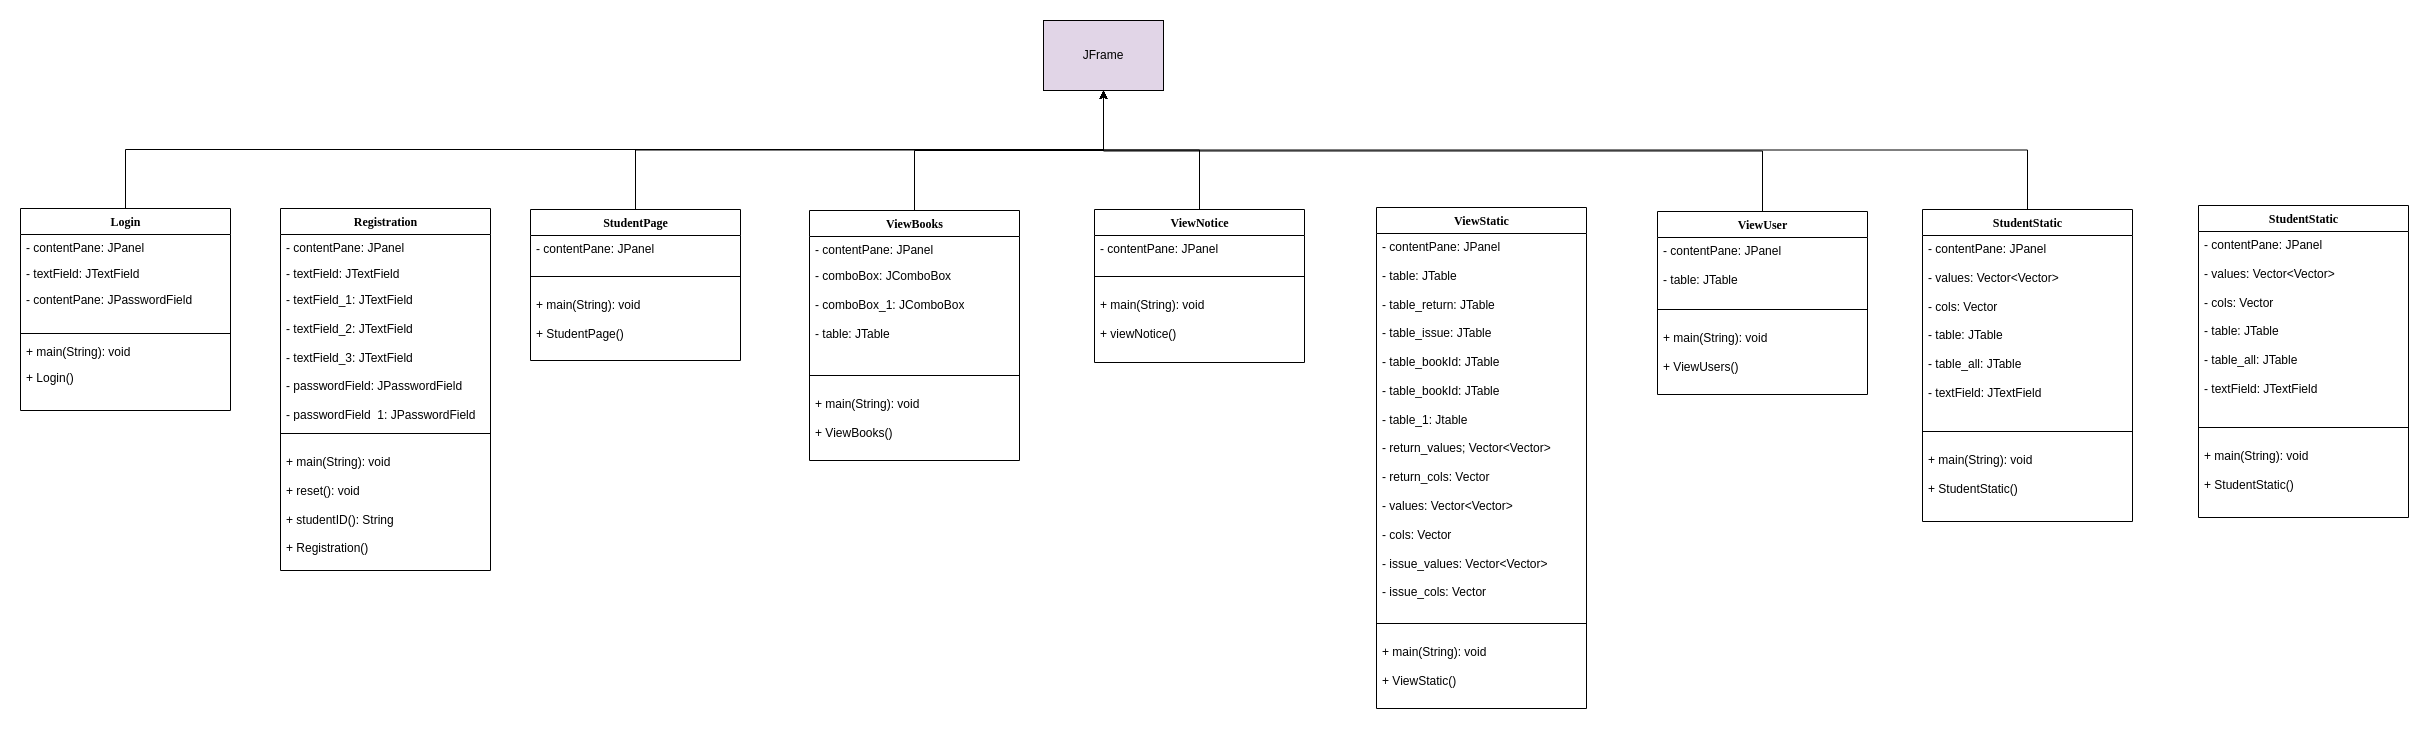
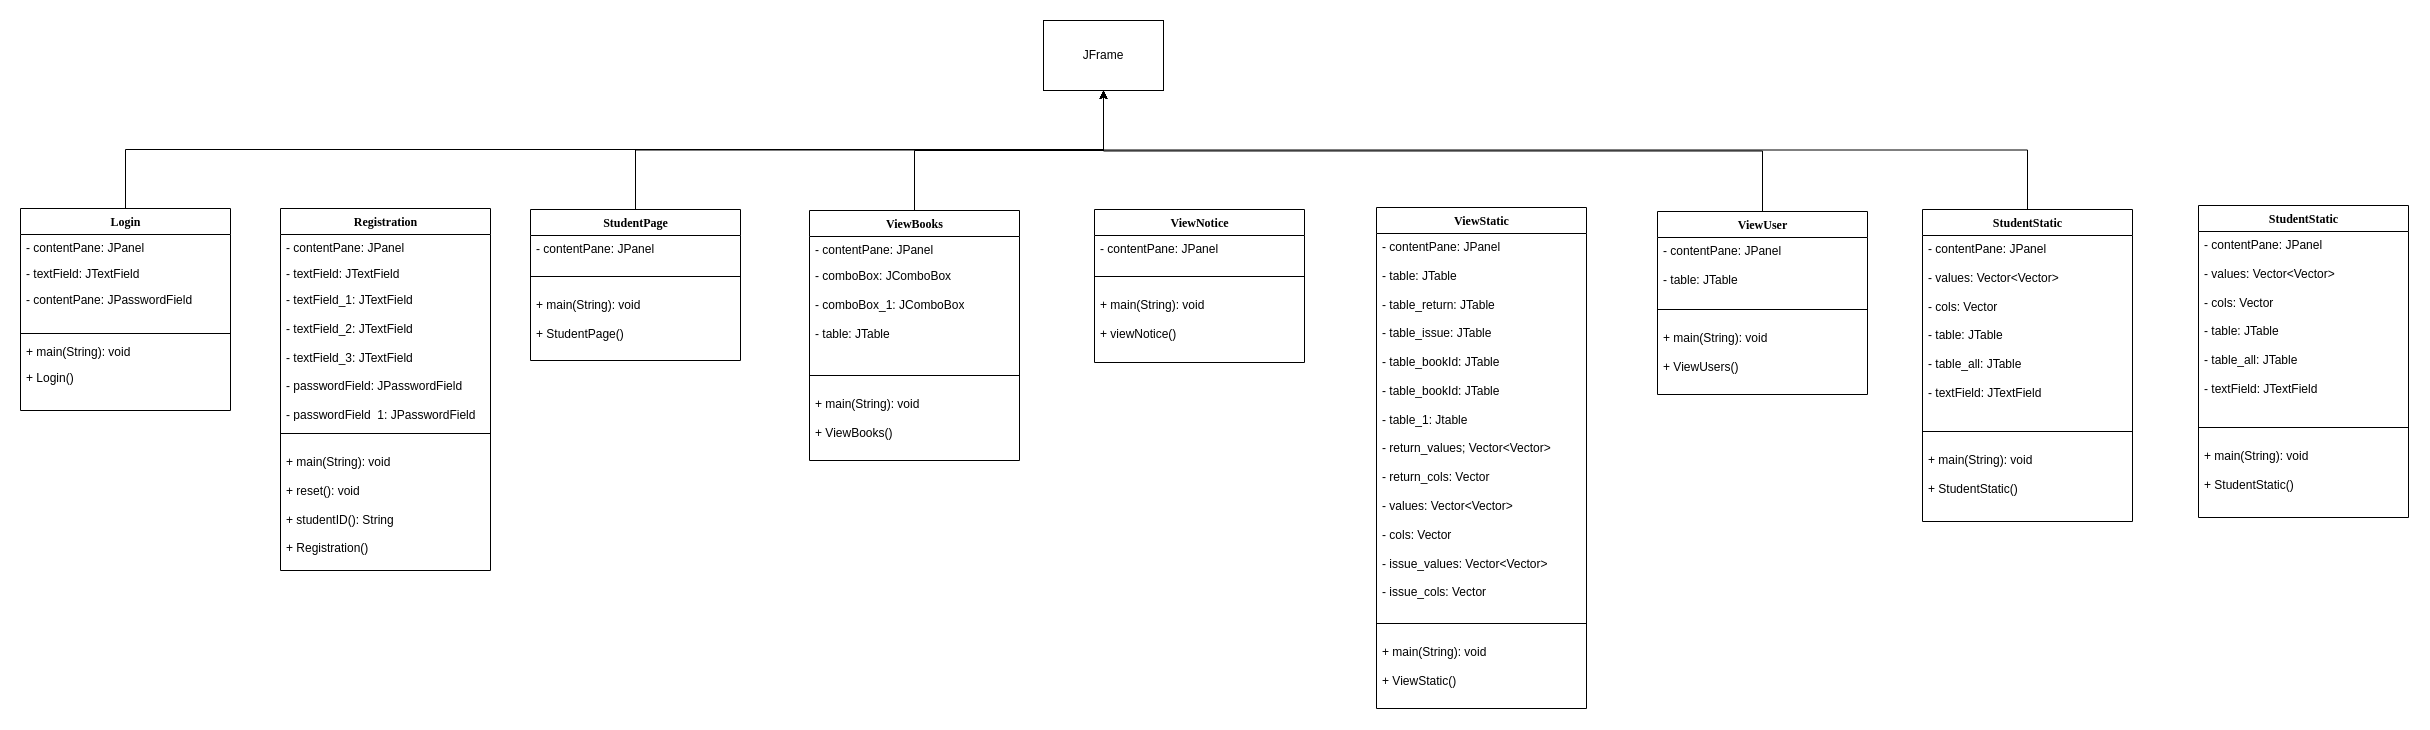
(1104, 56) -> (1104, 56)
(1200, 180) -> none
